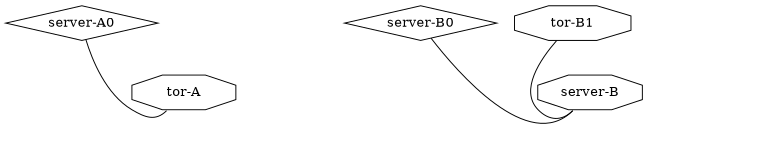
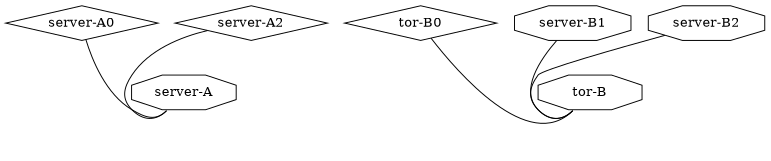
none -> (251, 23)
(421, 23) -> (421, 23)
(573, 23) -> (573, 23)
none -> (707, 23)
(184, 92) -> (184, 92)
(590, 92) -> (590, 92)
